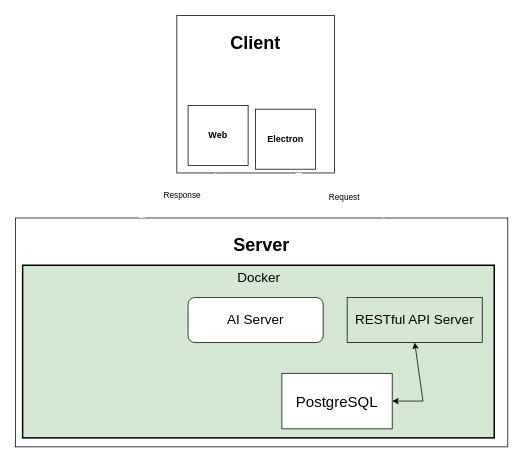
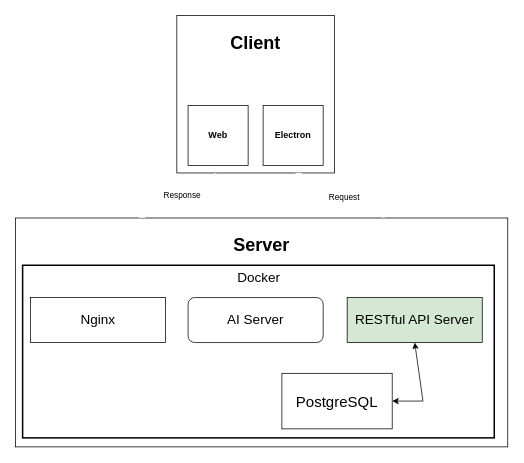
(285, 139) -> (293, 135)
none -> (98, 320)
(258, 351) -> (258, 351)
